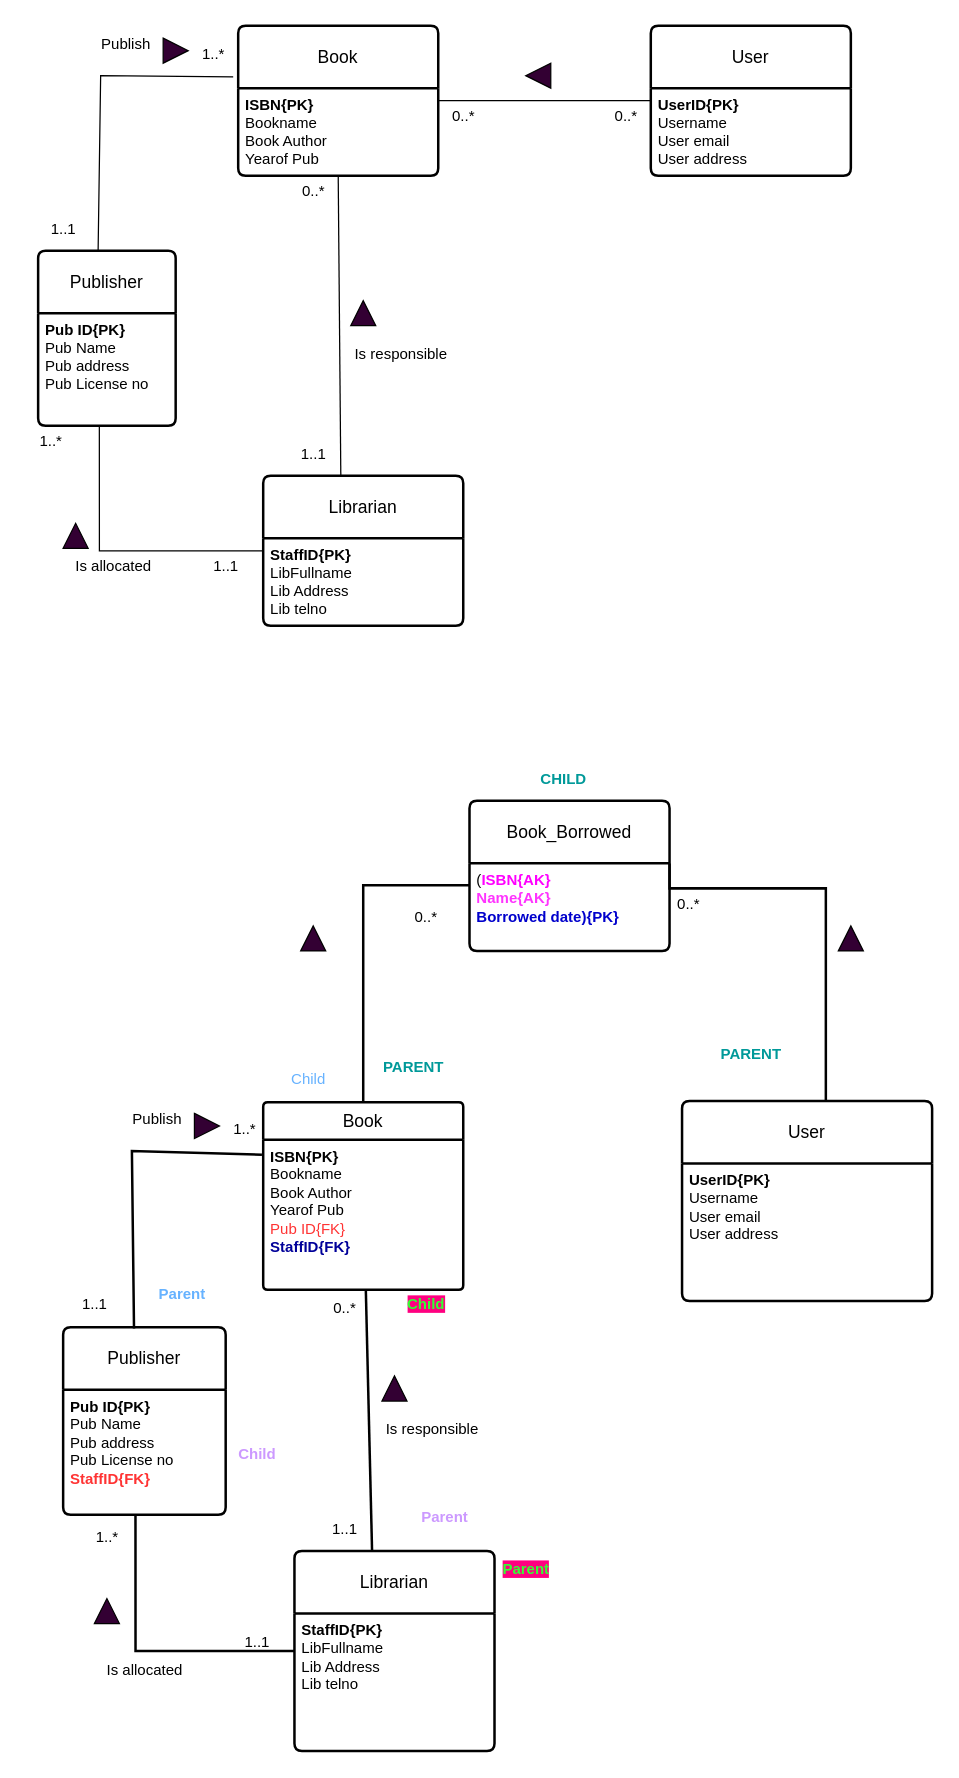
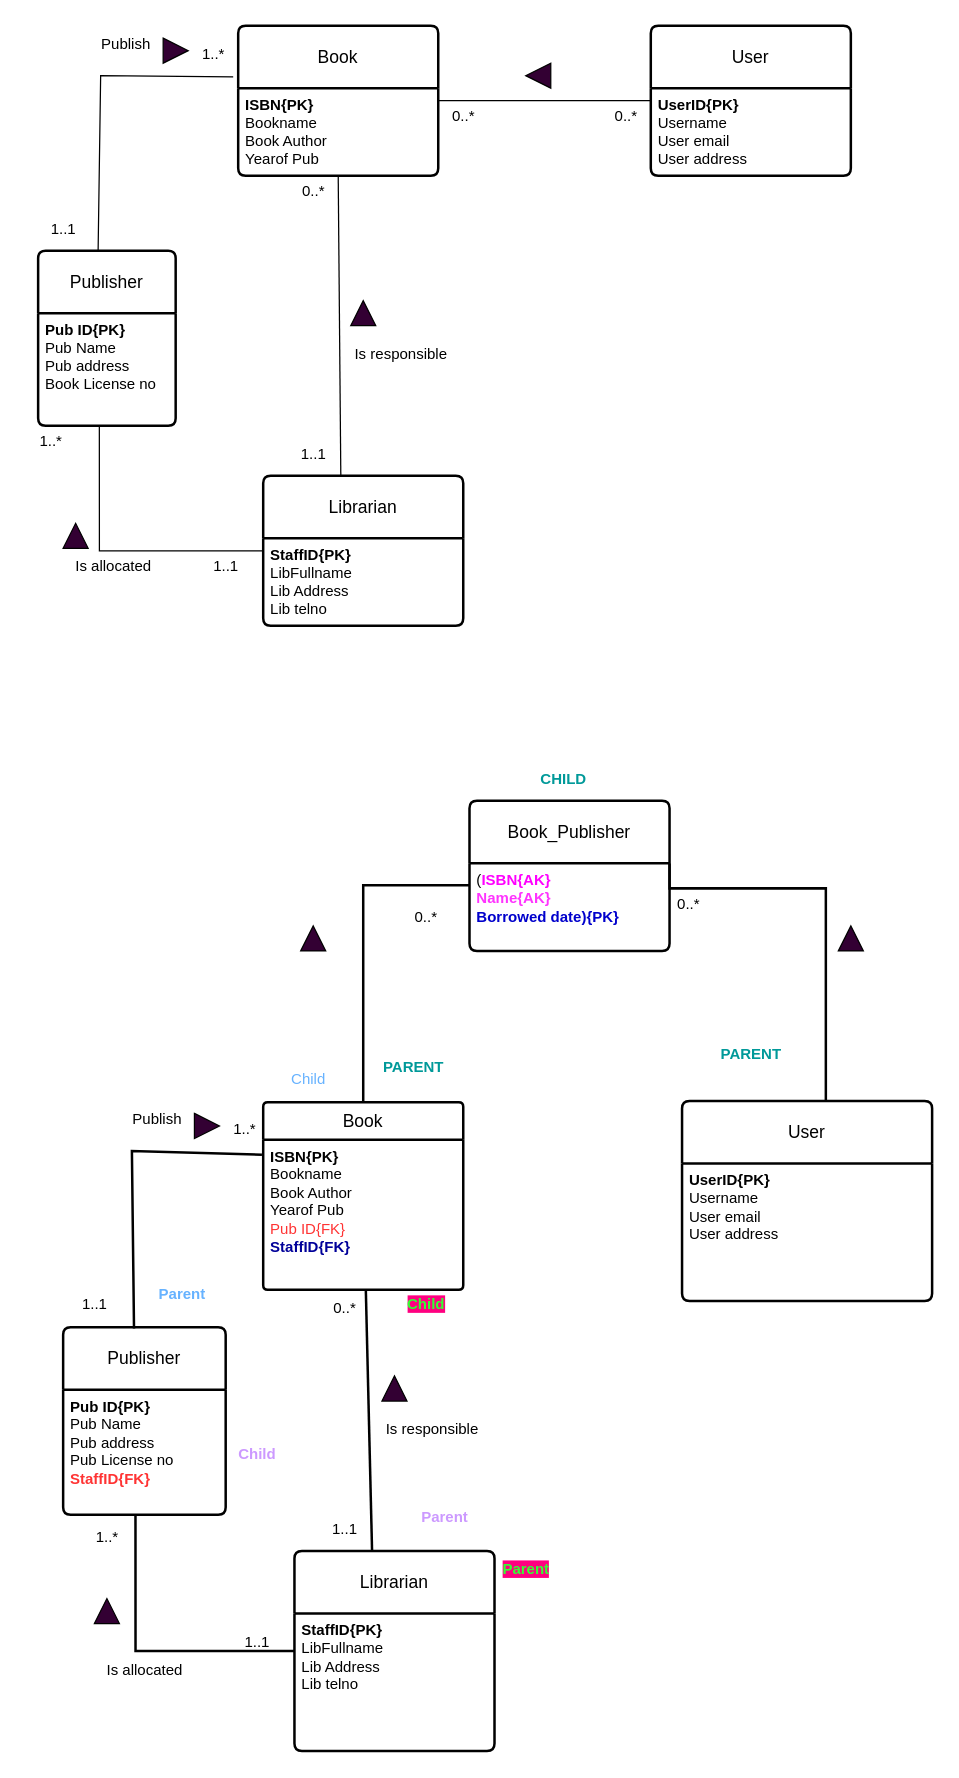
(99, 358) -> (103, 358)
(569, 832) -> (569, 832)
